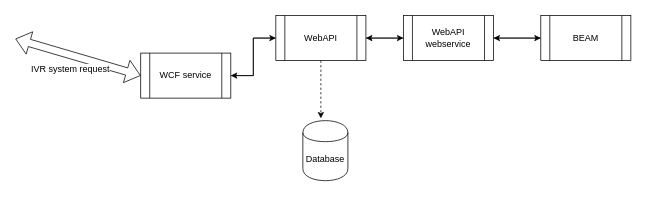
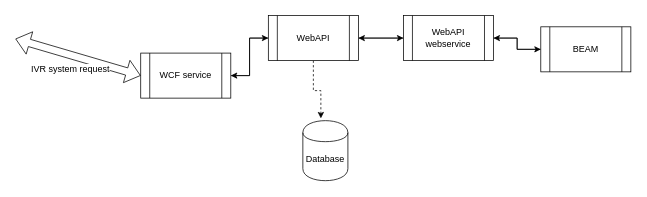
(321, 38) -> (313, 38)
(585, 38) -> (585, 49)
